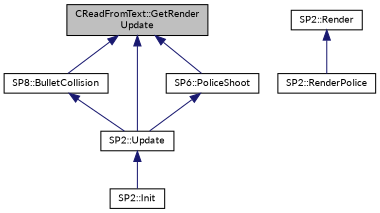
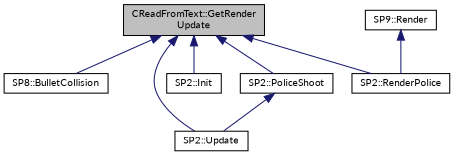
(327, 20) -> (401, 20)
none -> (312, 56)
(213, 83) -> (287, 83)
(101, 115) -> none
(137, 175) -> (194, 60)
